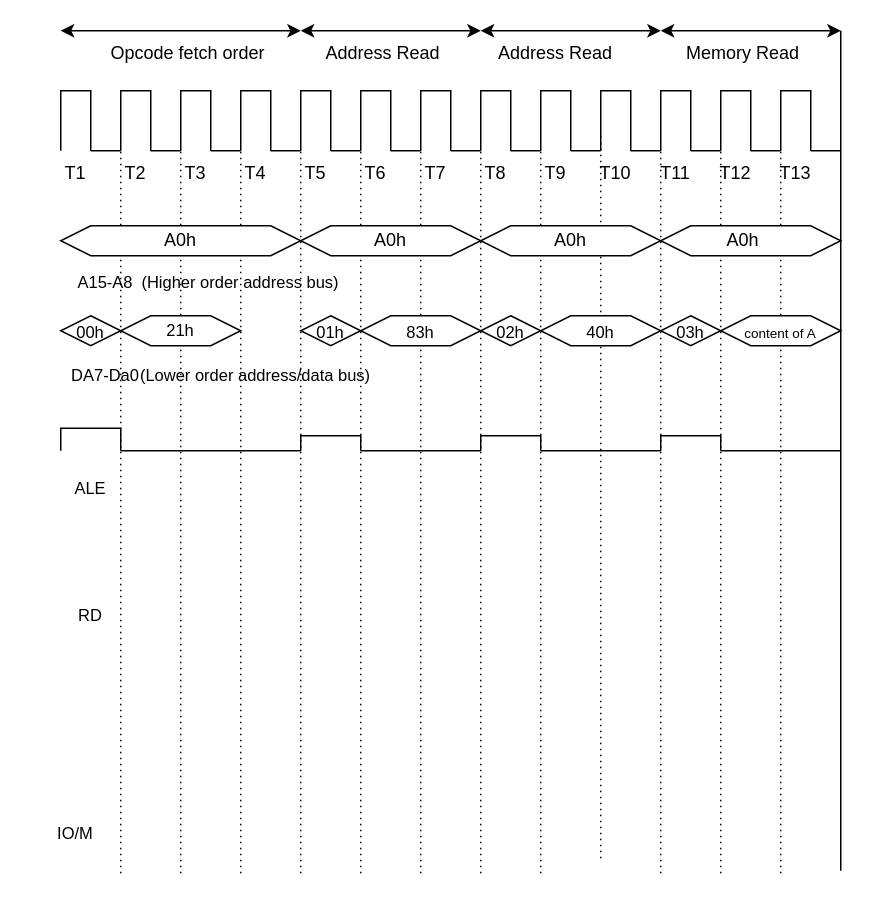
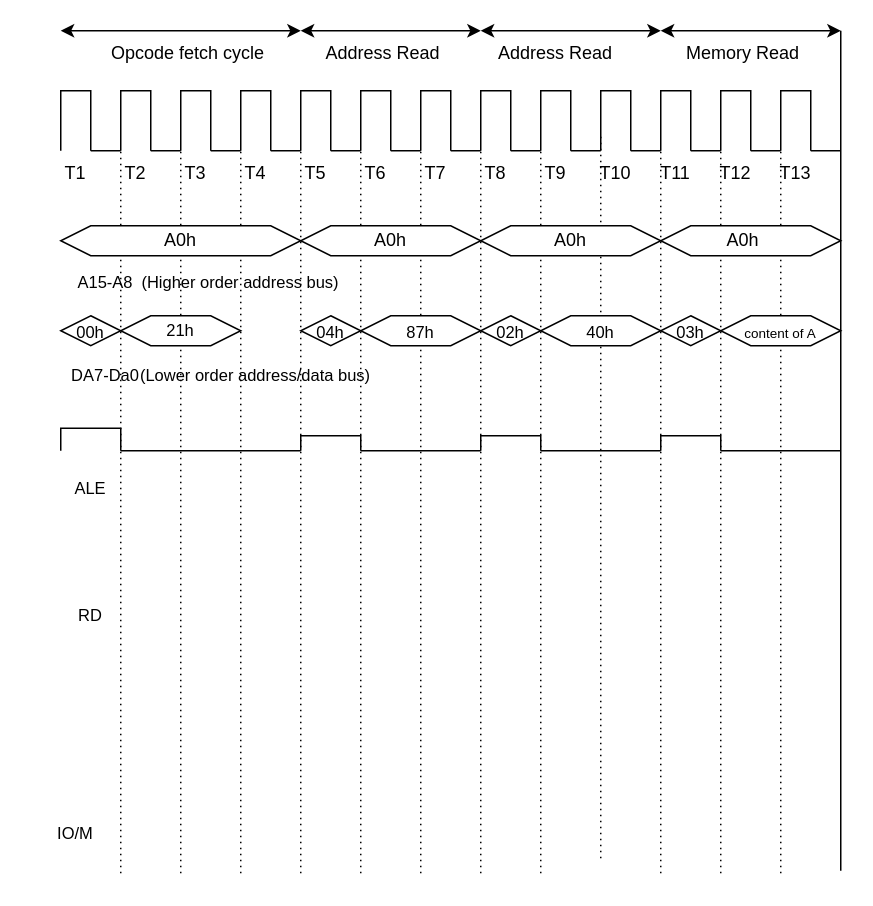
(188, 53) -> (188, 53)
(331, 331) -> (331, 331)
(421, 331) -> (421, 331)
